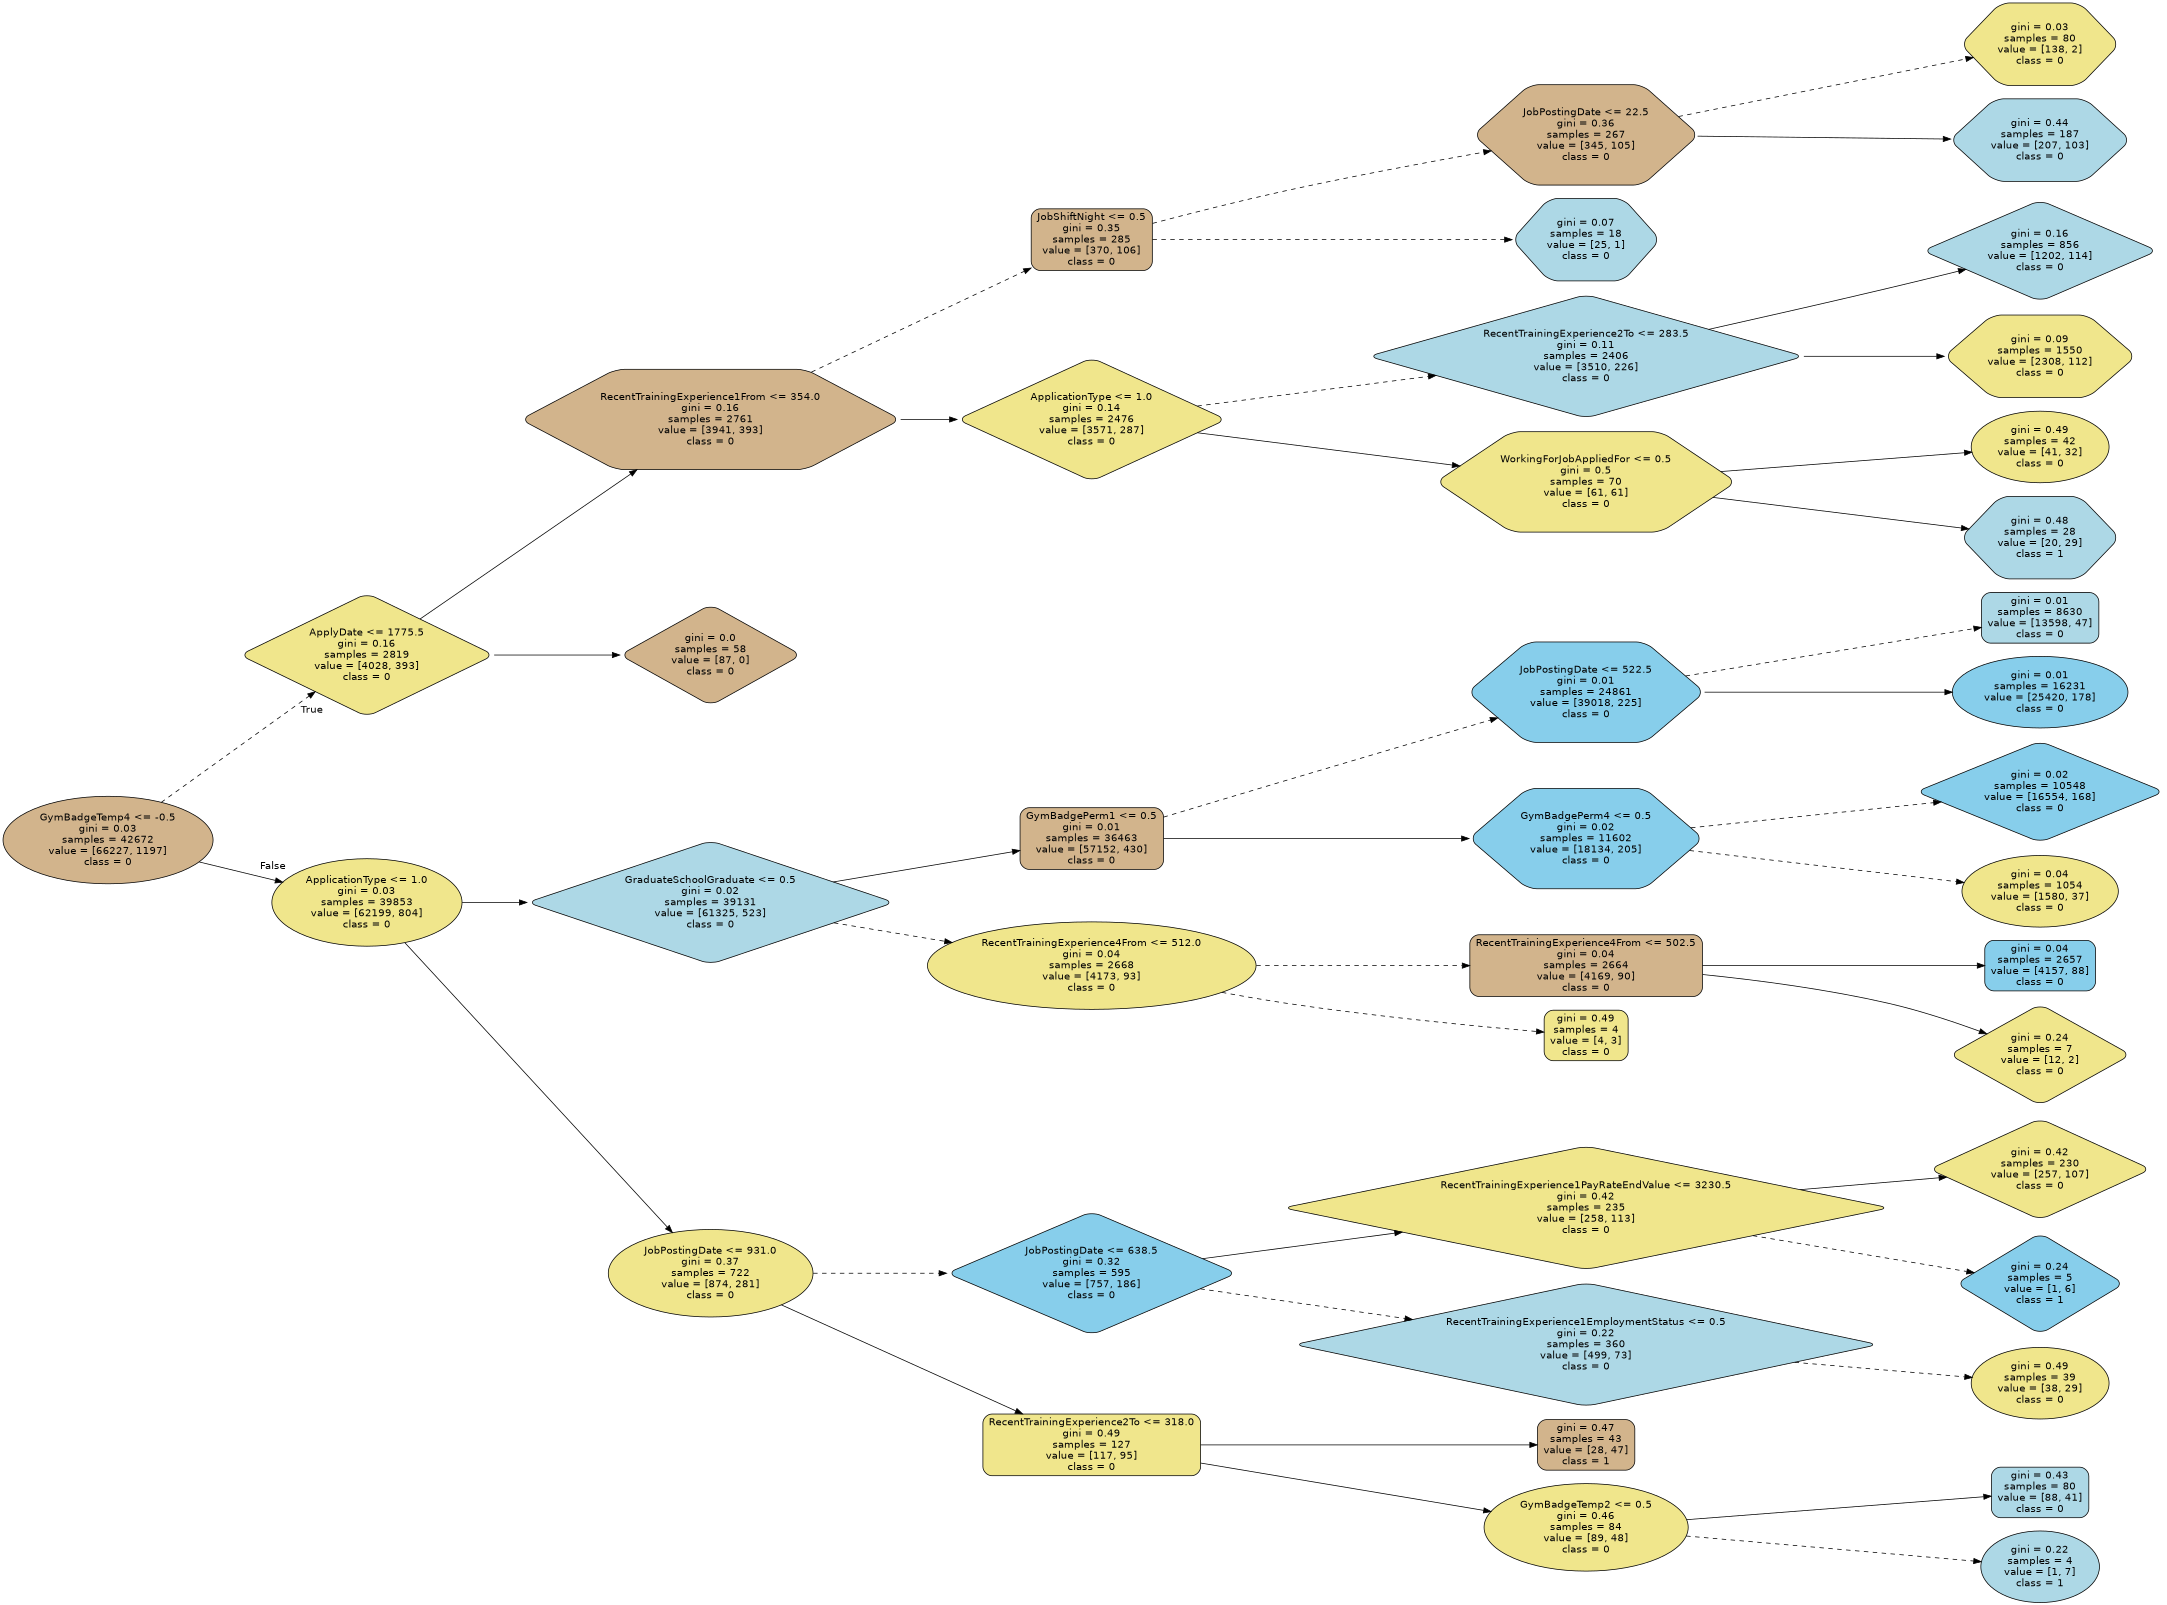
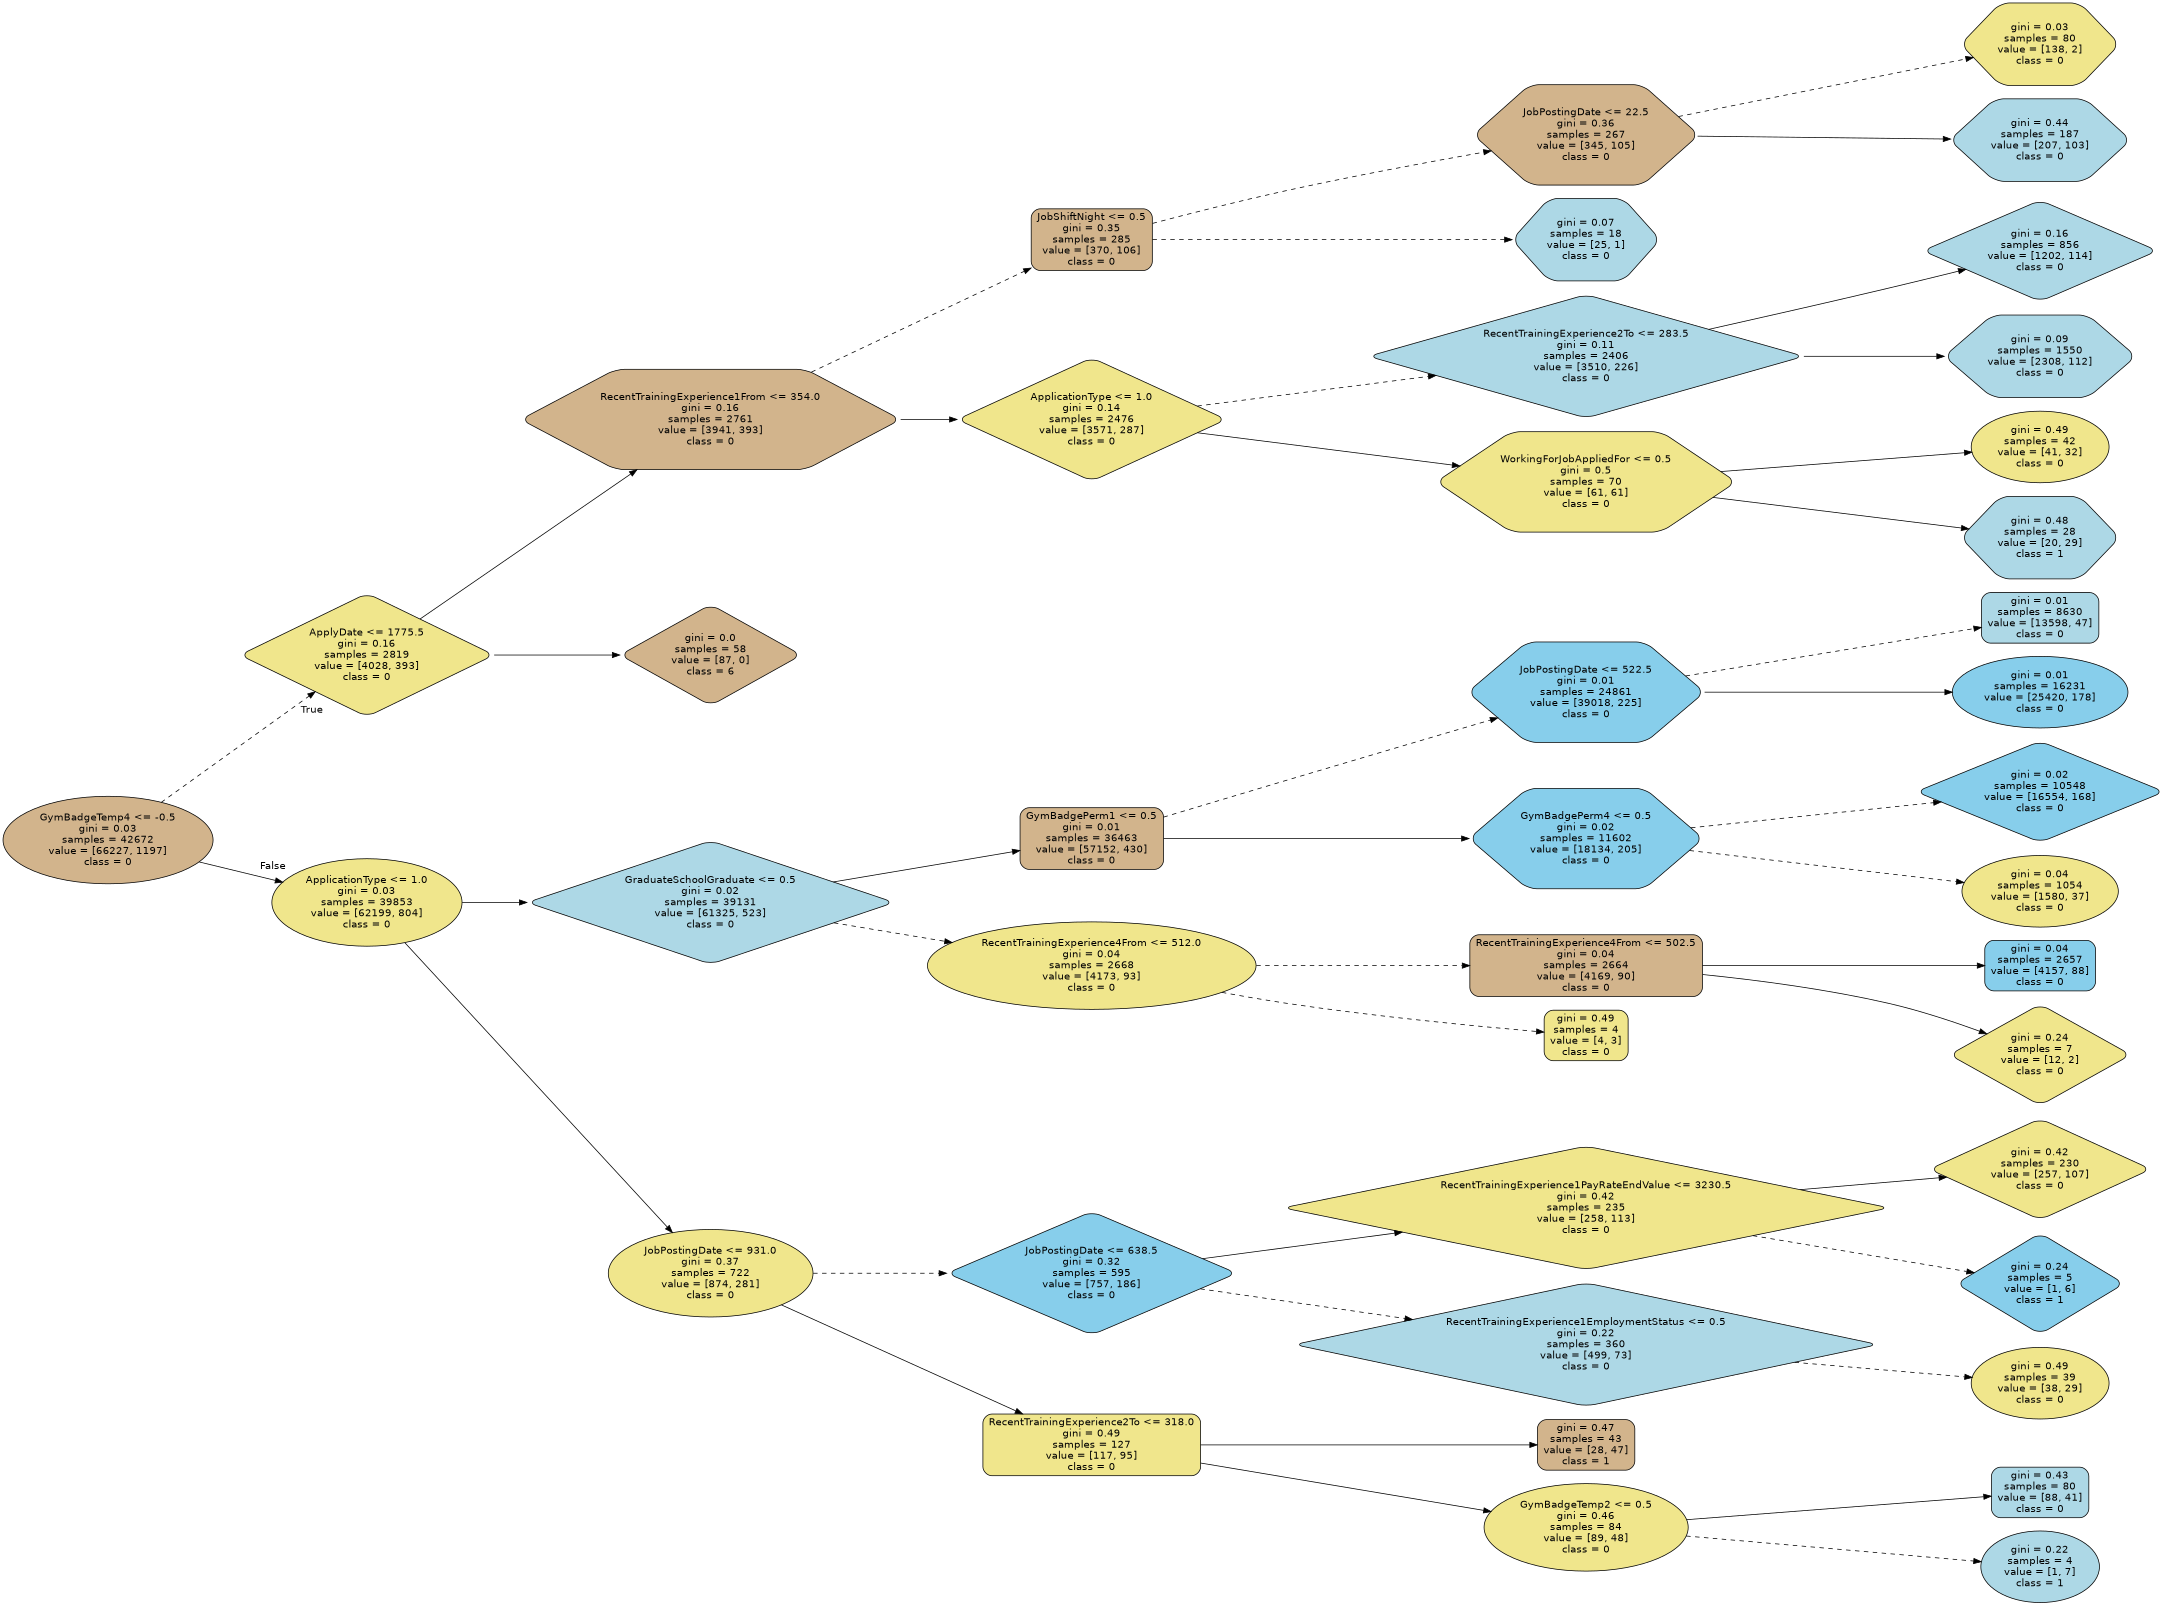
(2040, 356) -> (2040, 356)
(711, 655) -> (711, 655)
